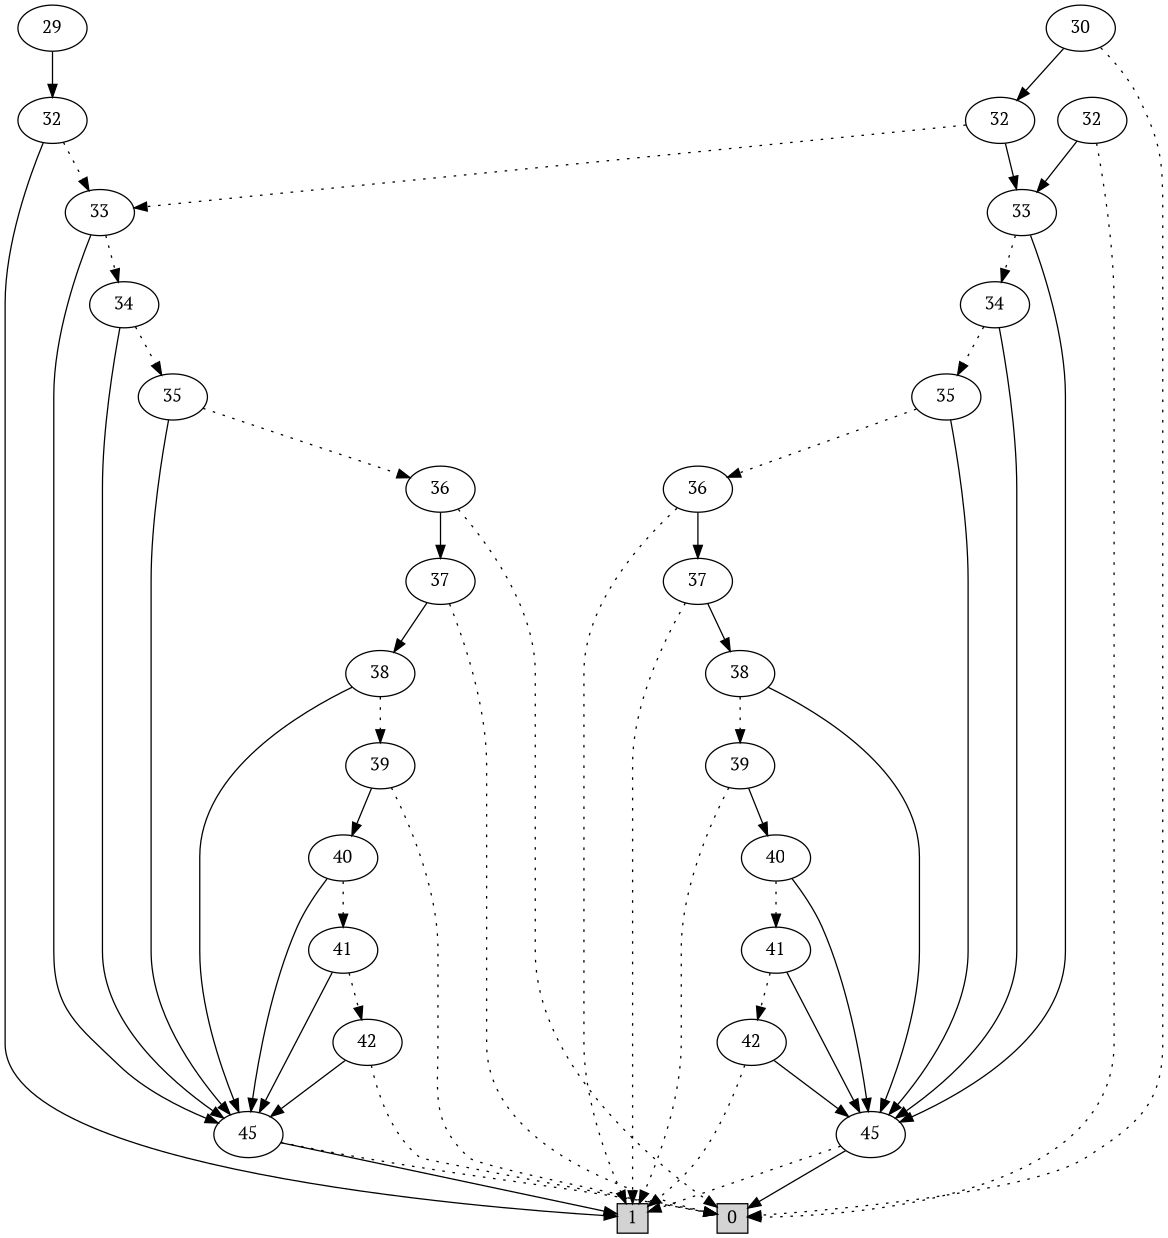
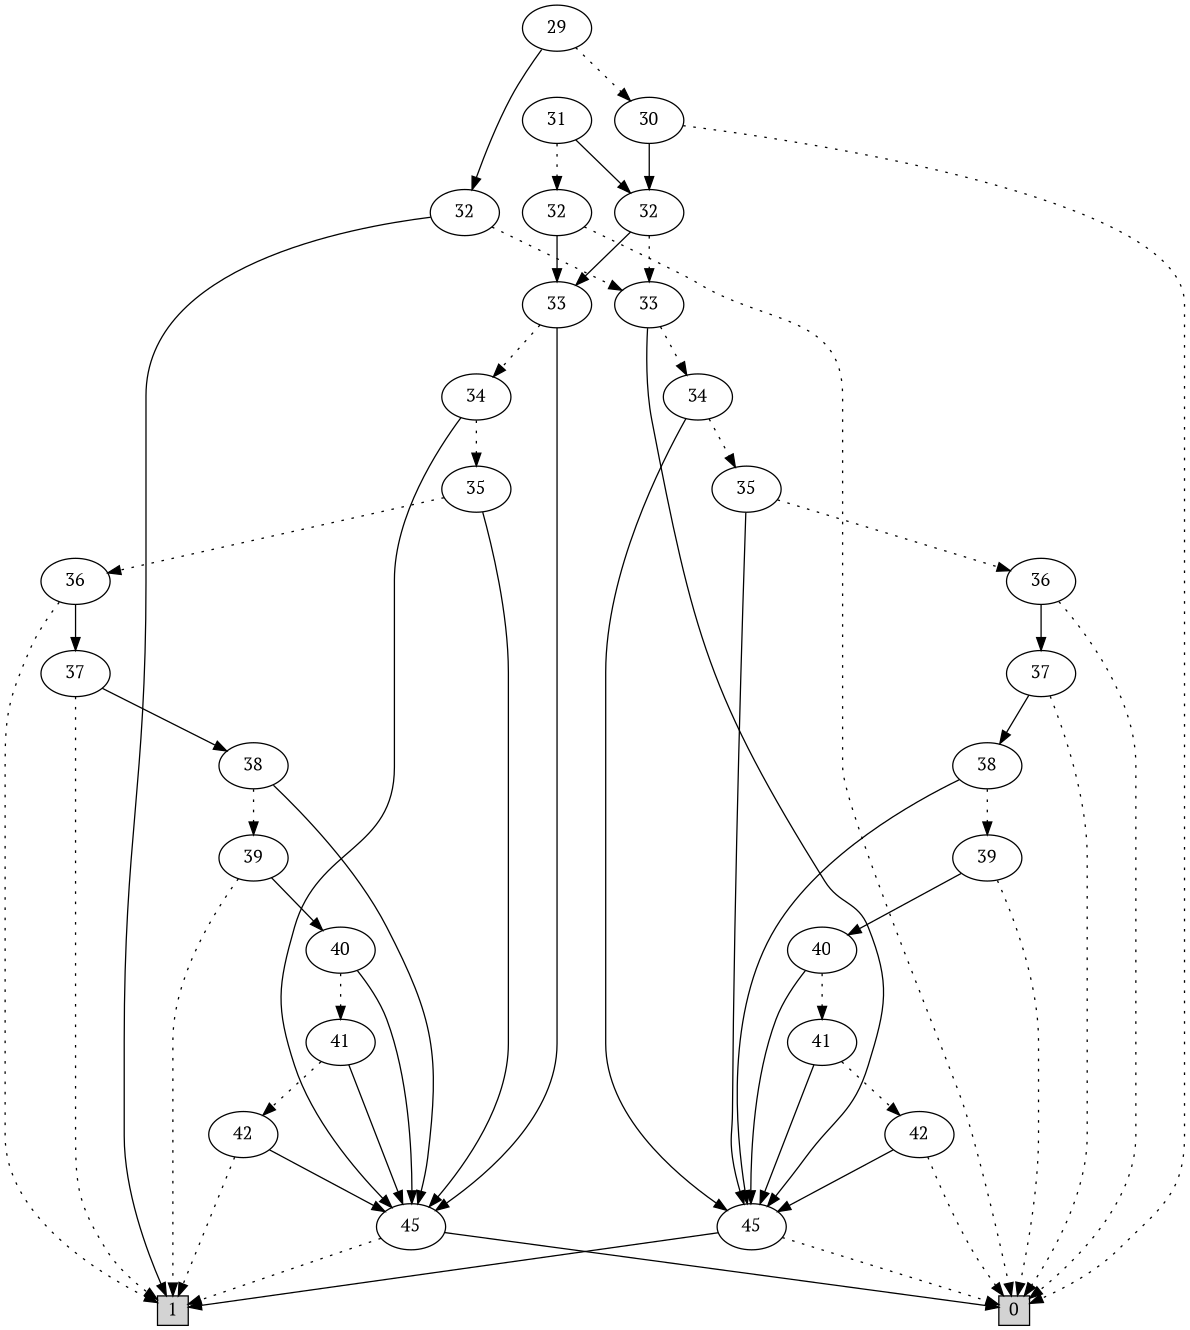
none -> (598, 70)
none -> (557, 120)
